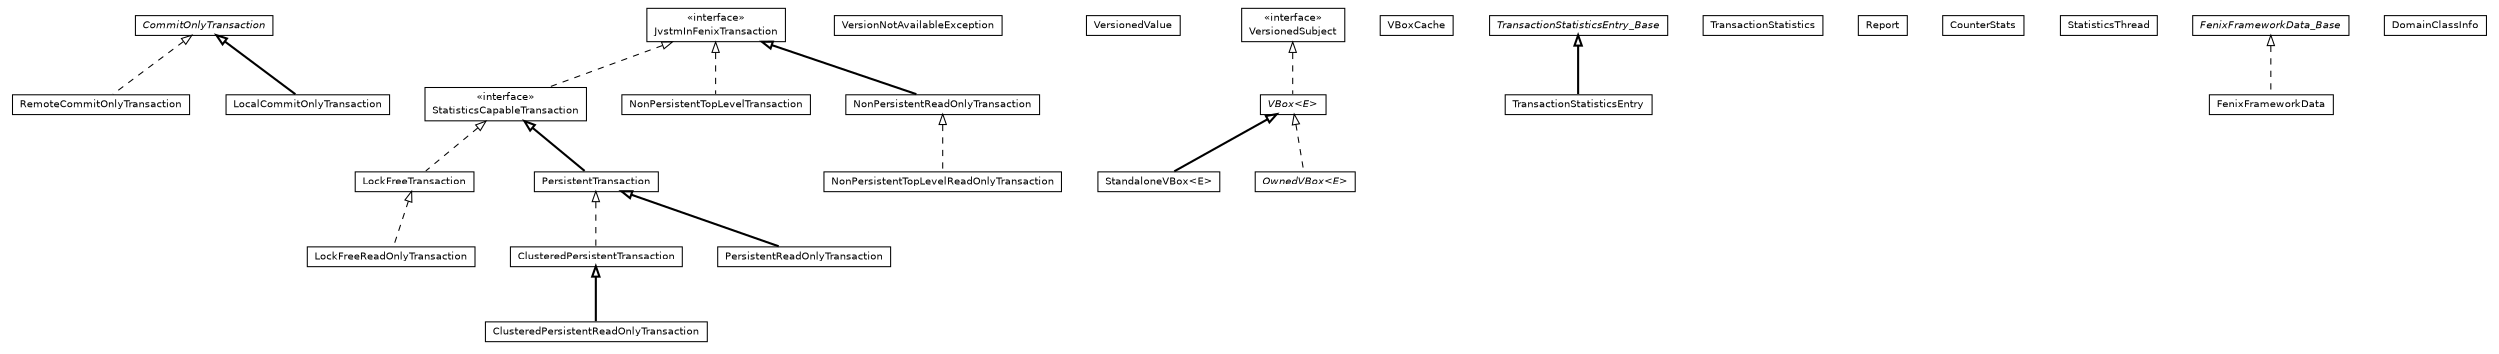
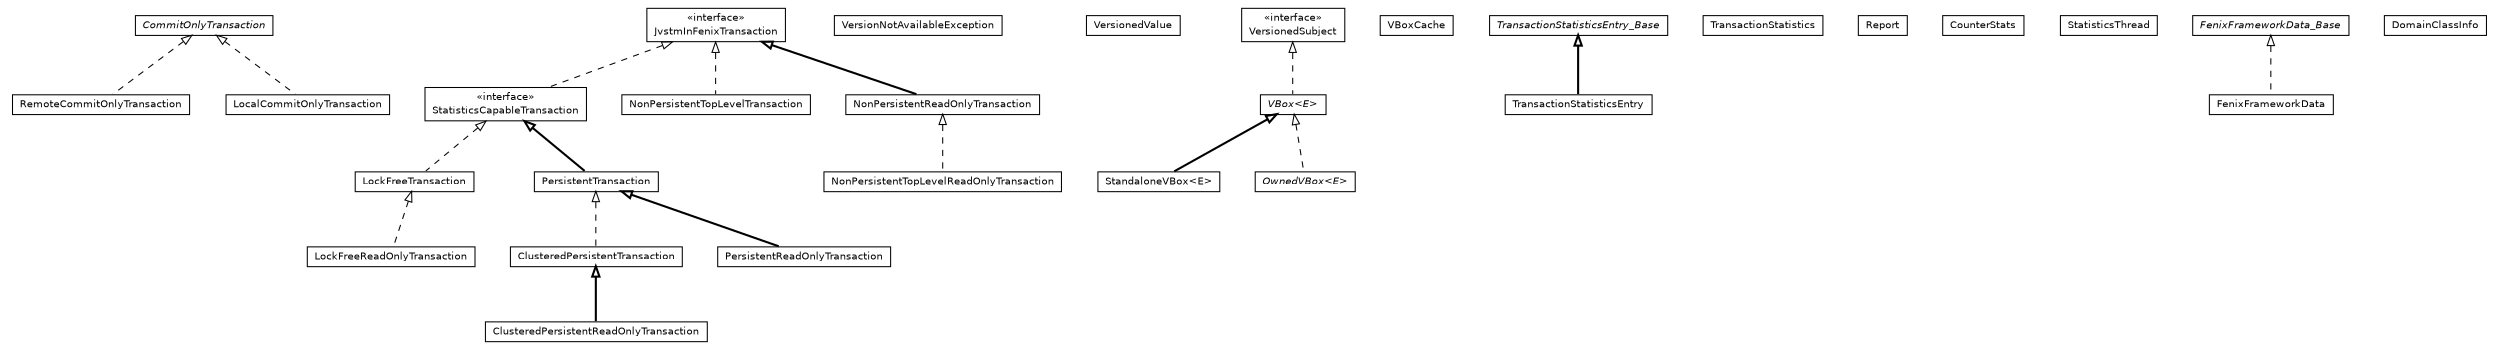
(260, 68) -> (260, 68)
